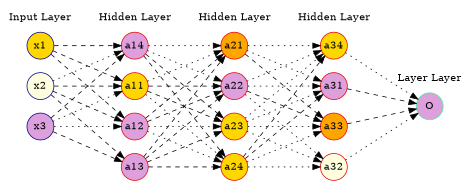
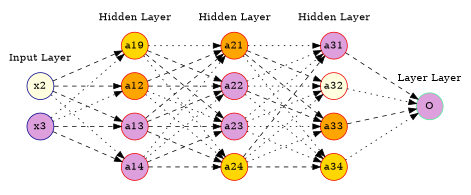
(40, 46) -> none
none -> (272, 61)
(135, 86) -> (135, 46)
(135, 127) -> (135, 86)
(234, 127) -> (234, 127)
